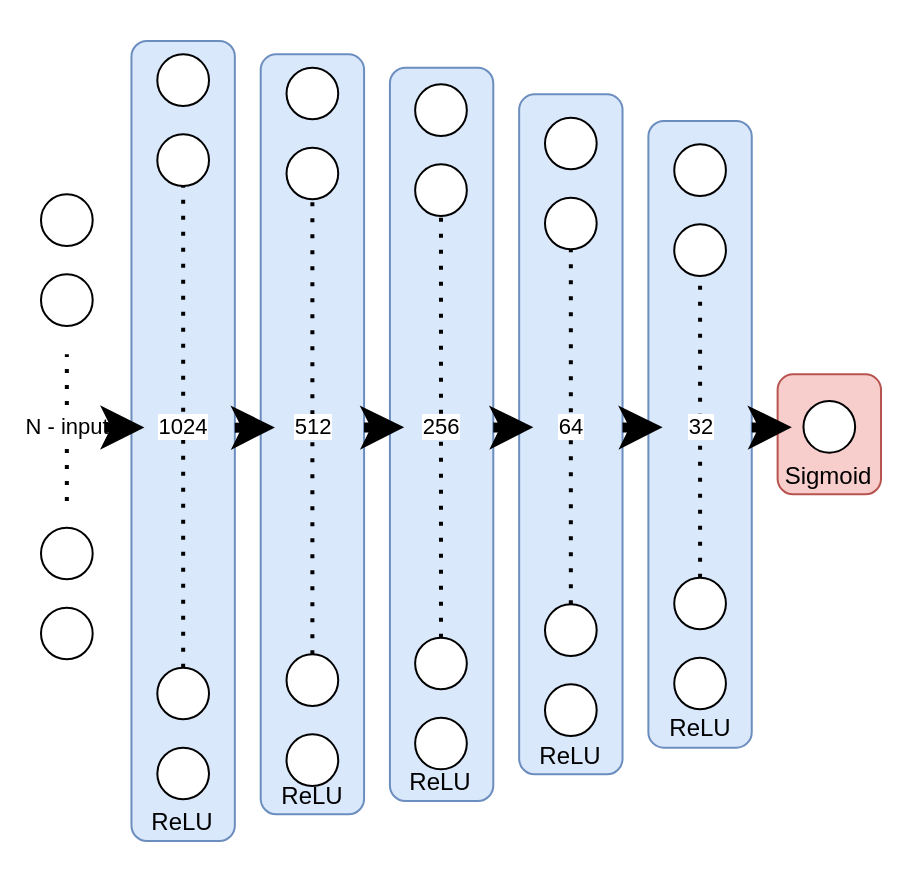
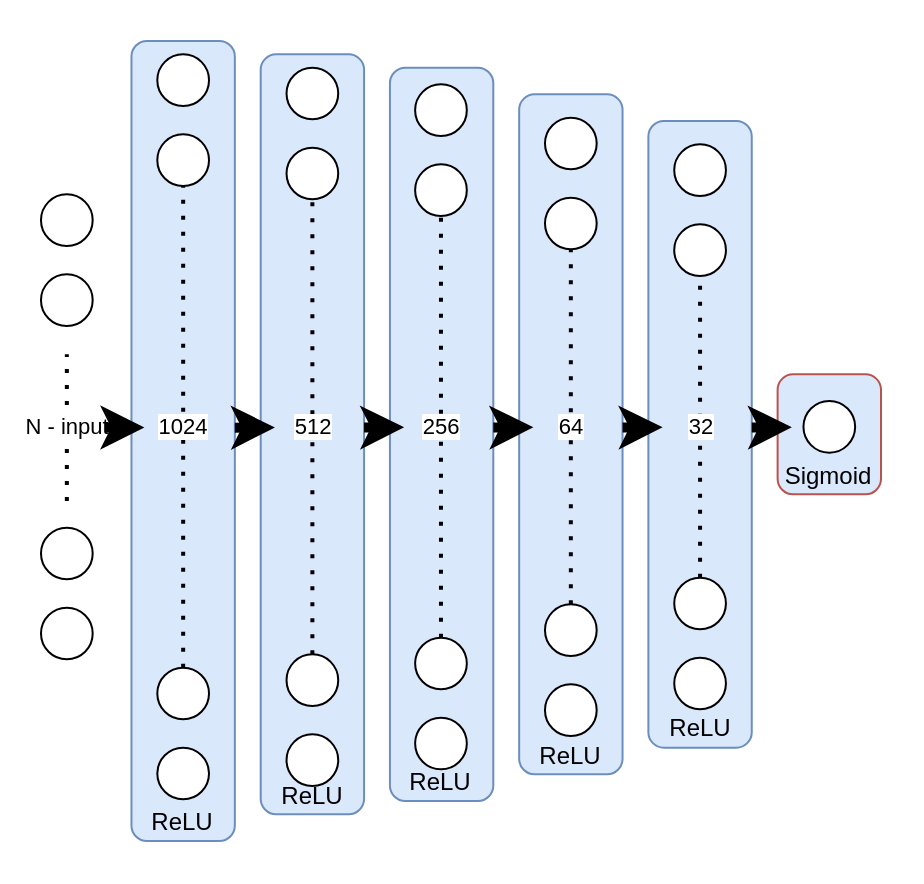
(829, 475) -> (829, 475)
